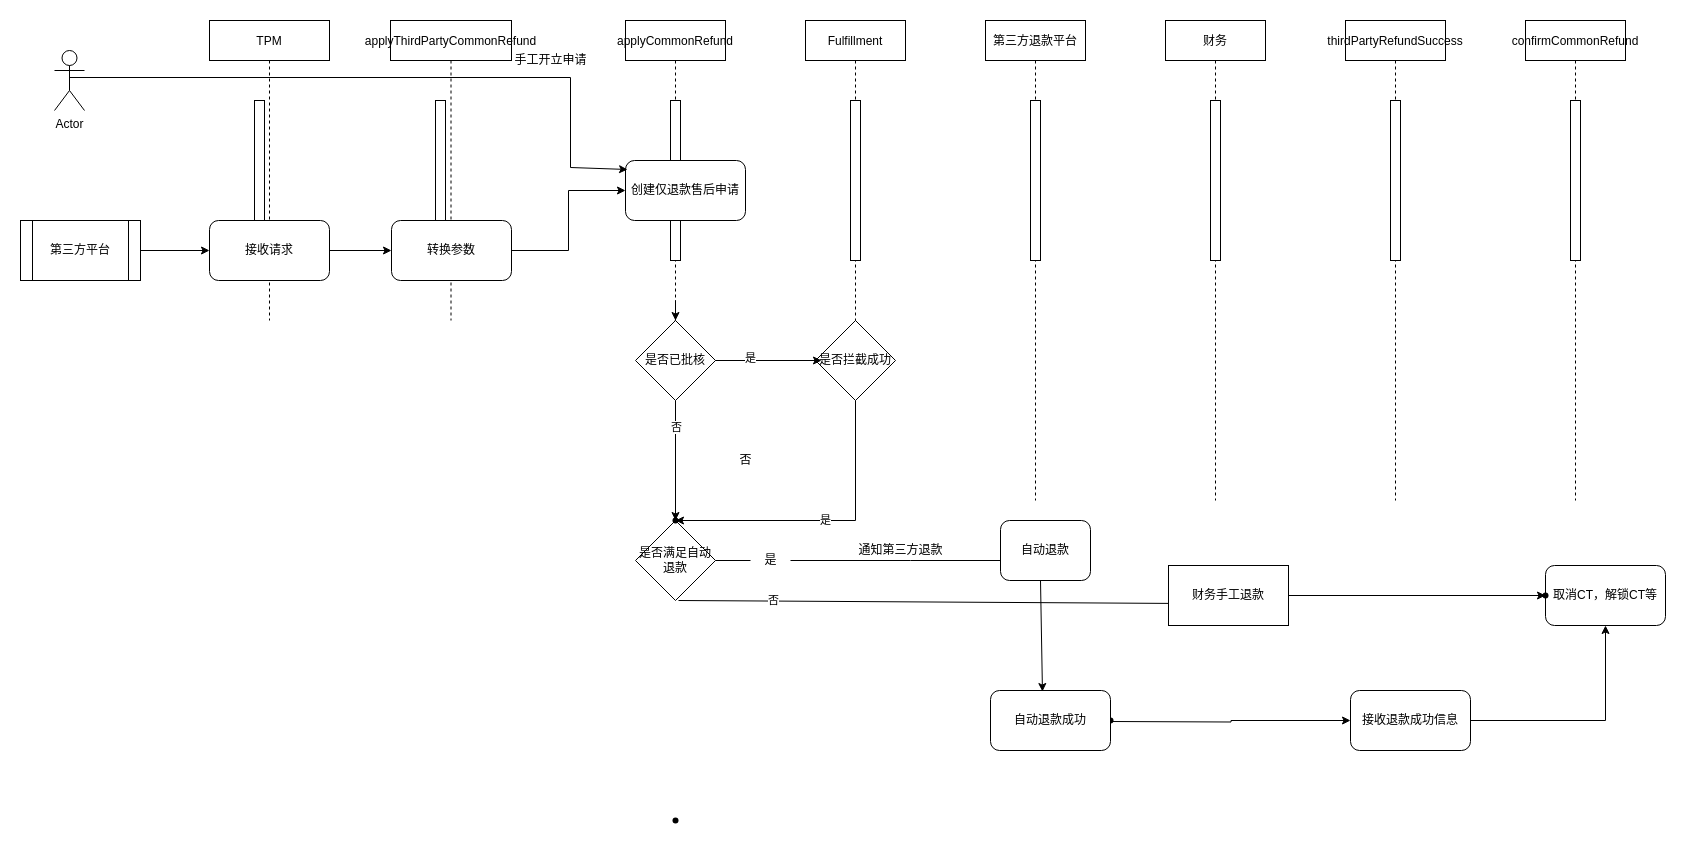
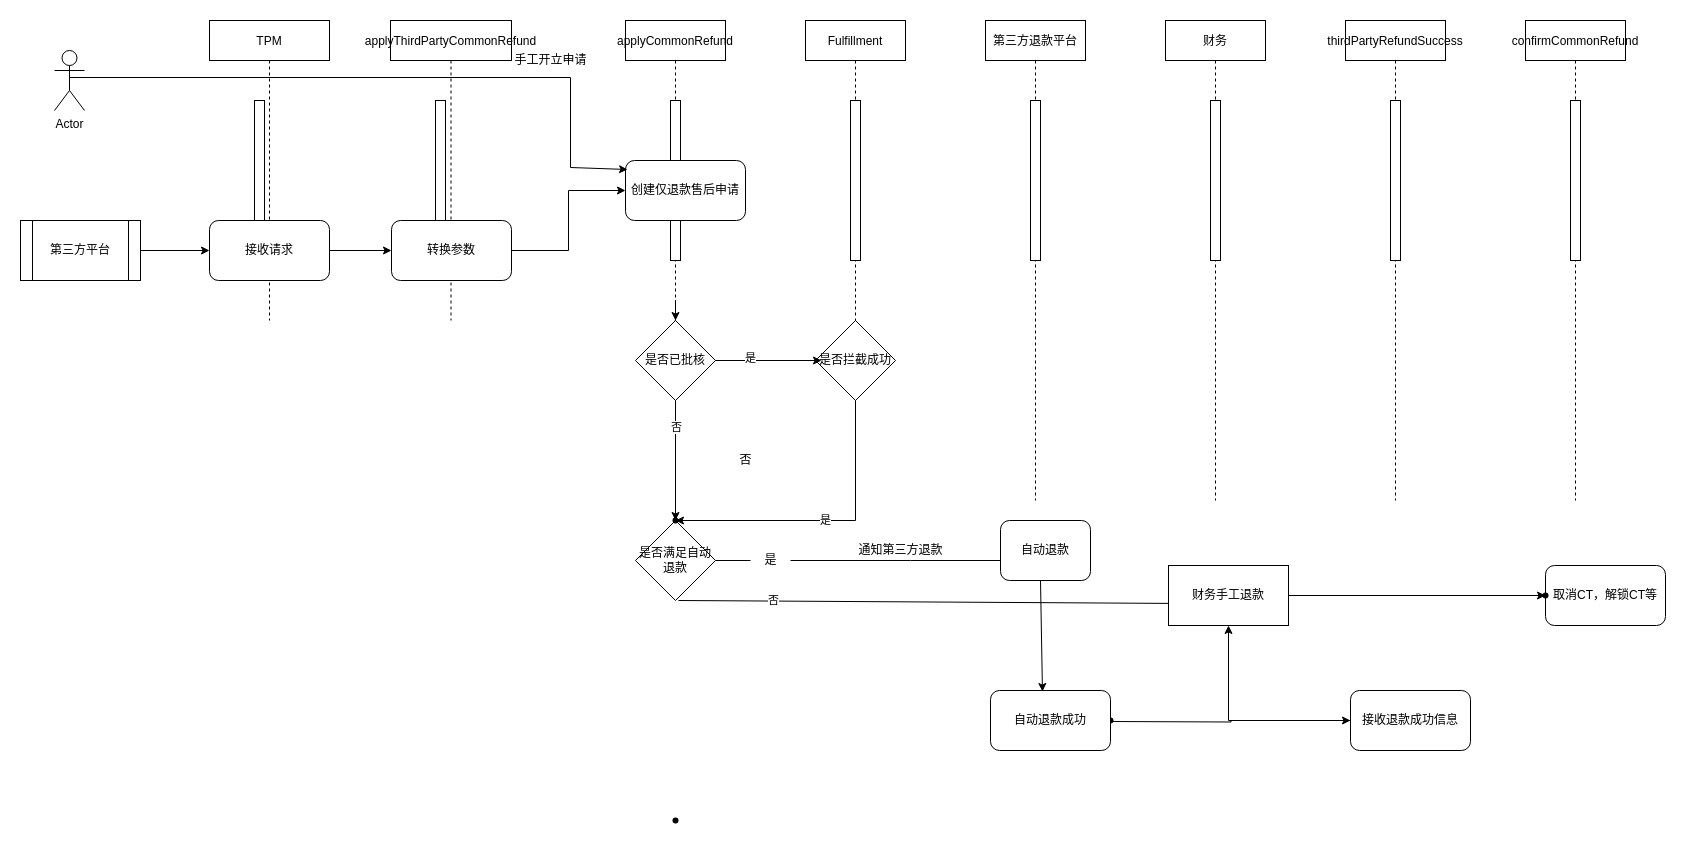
(1582, 721) -> (1229, 676)
